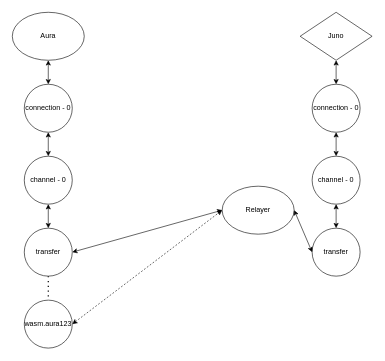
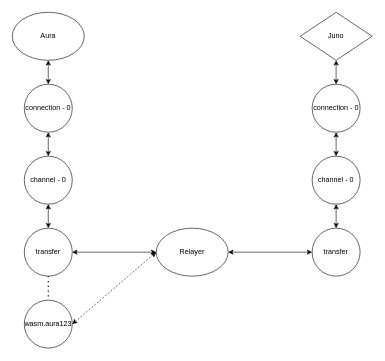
(258, 210) -> (192, 252)
